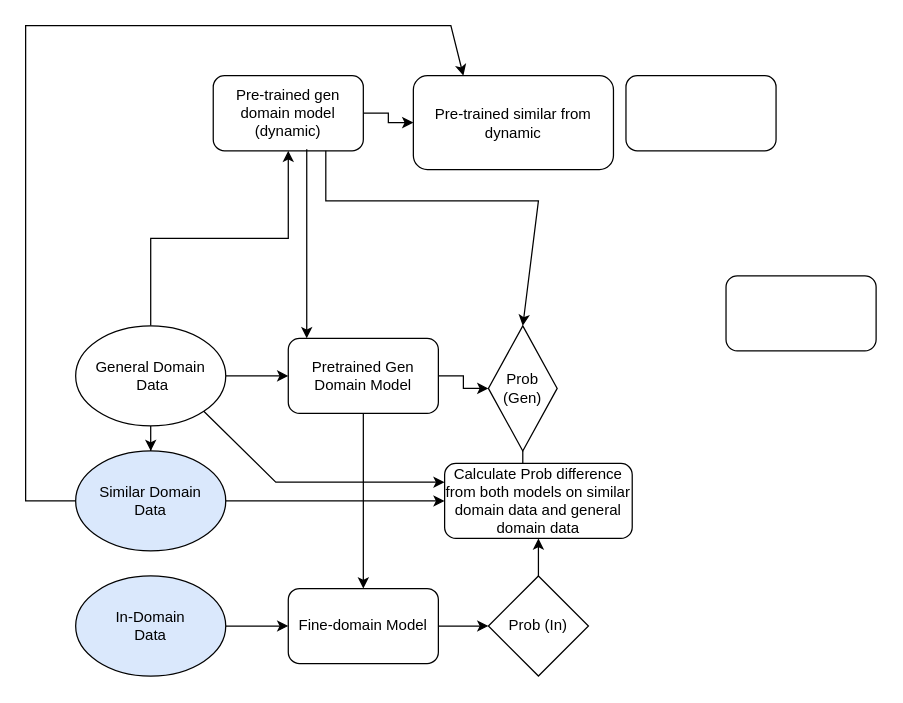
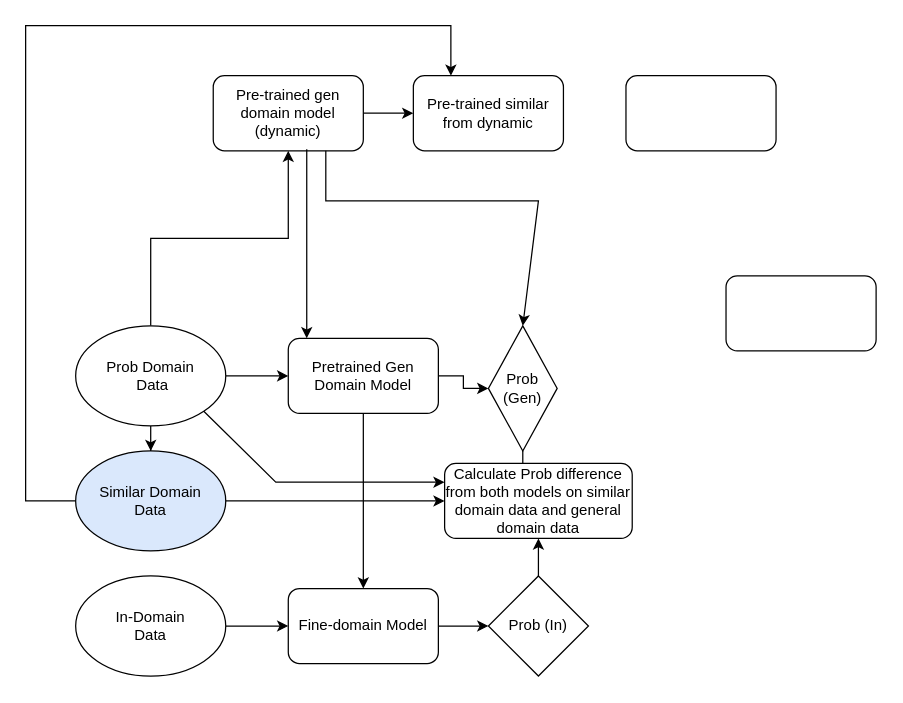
(513, 123) -> (488, 113)
(151, 376) -> (151, 376)
(151, 626) -> (151, 626)
